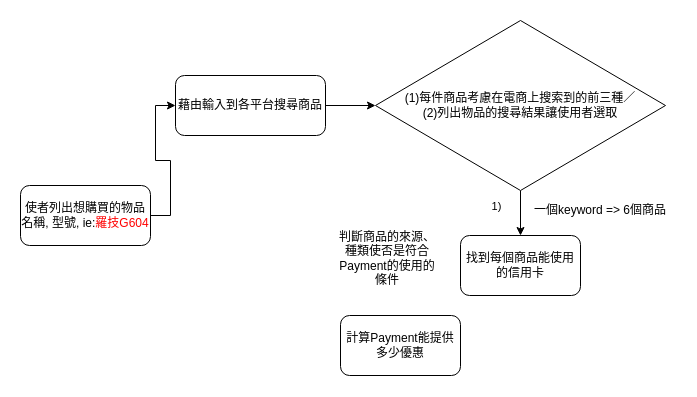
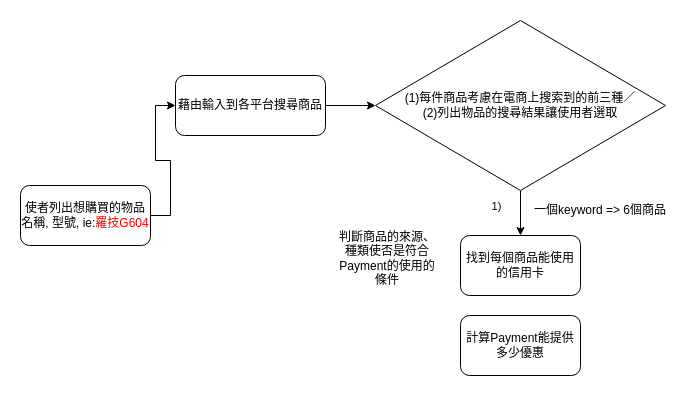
(401, 346) -> (521, 346)
